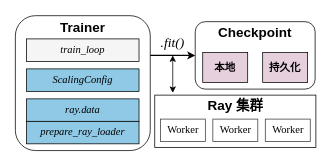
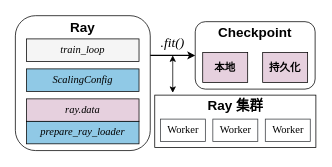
(83, 27) -> (83, 27)
(83, 110) -> (83, 110)
